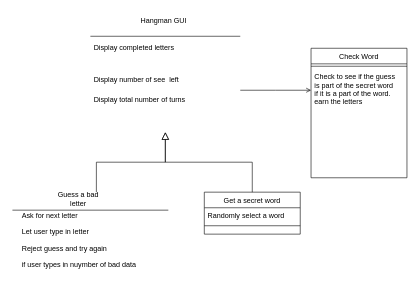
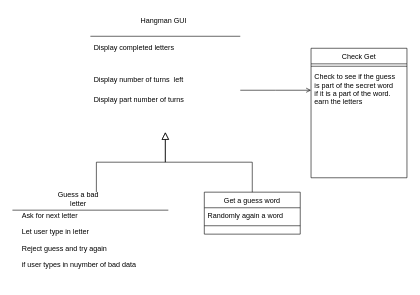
(359, 56) -> (359, 56)
(141, 79) -> (146, 79)
(146, 100) -> (144, 100)
(252, 200) -> (252, 200)
(247, 216) -> (245, 216)
